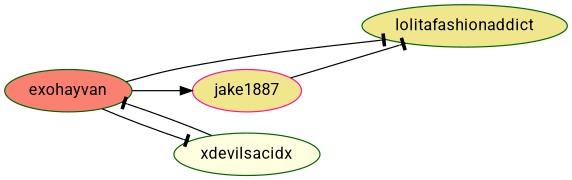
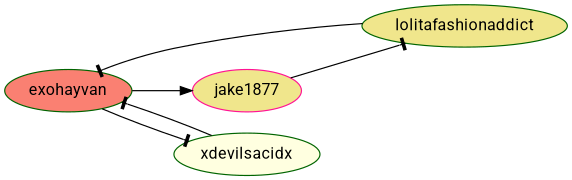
(252, 56) -> (231, 38)
(247, 91) -> (247, 91)
